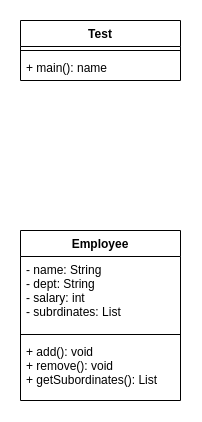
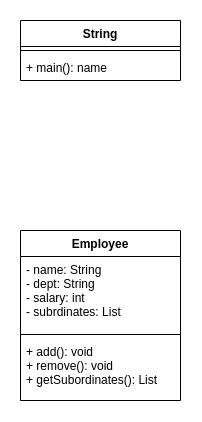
(100, 34) -> (100, 34)
